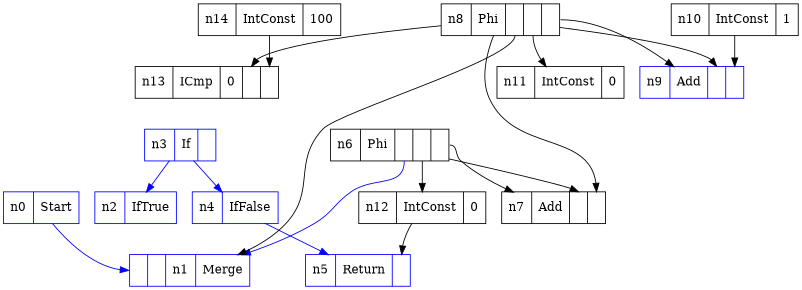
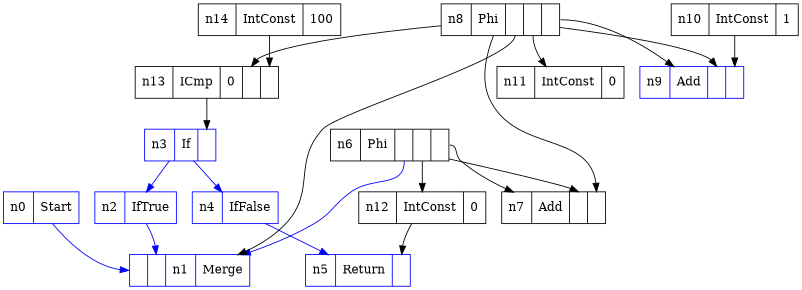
none -> (207, 109)
none -> (152, 234)
